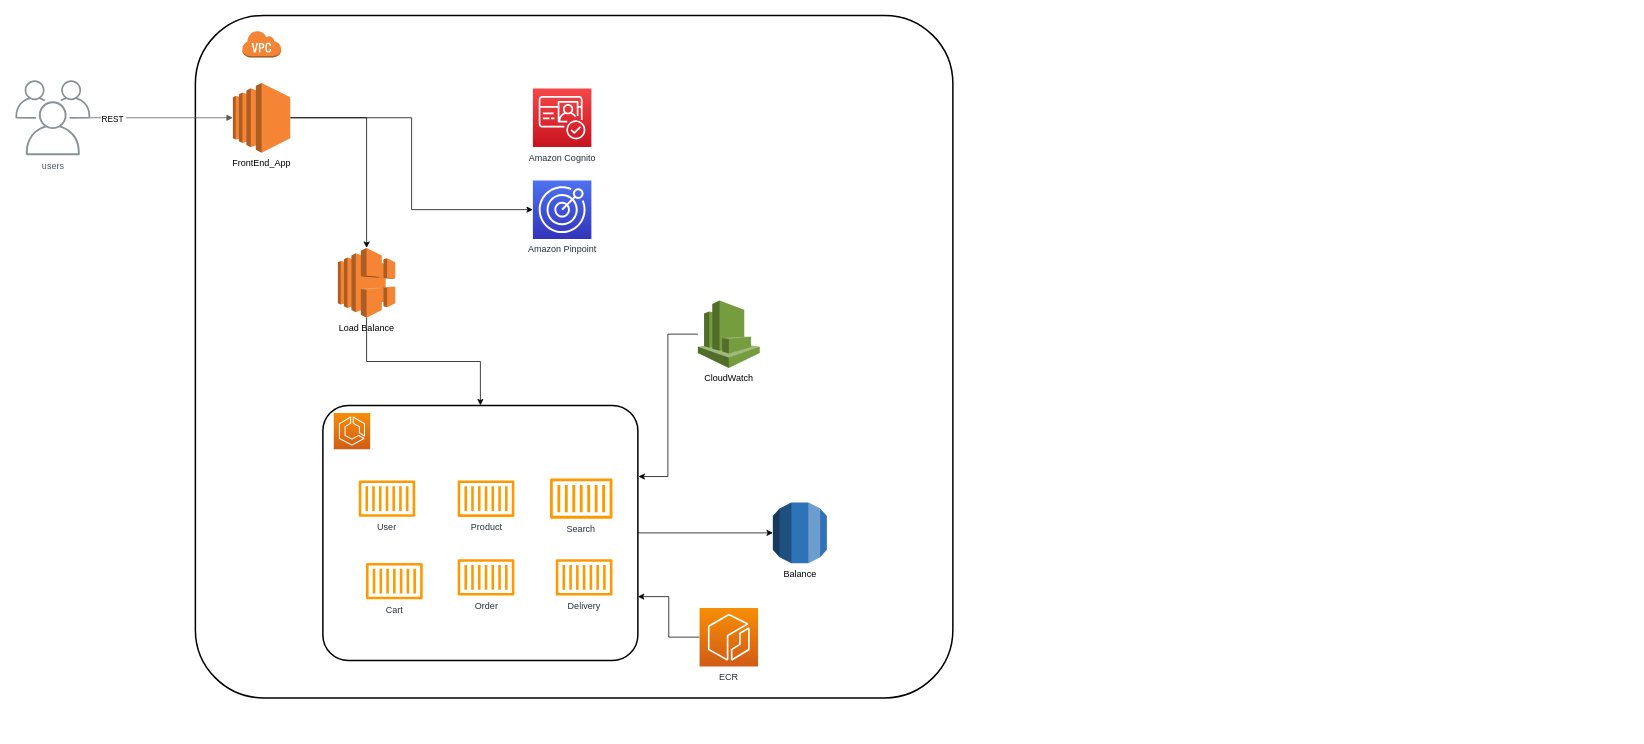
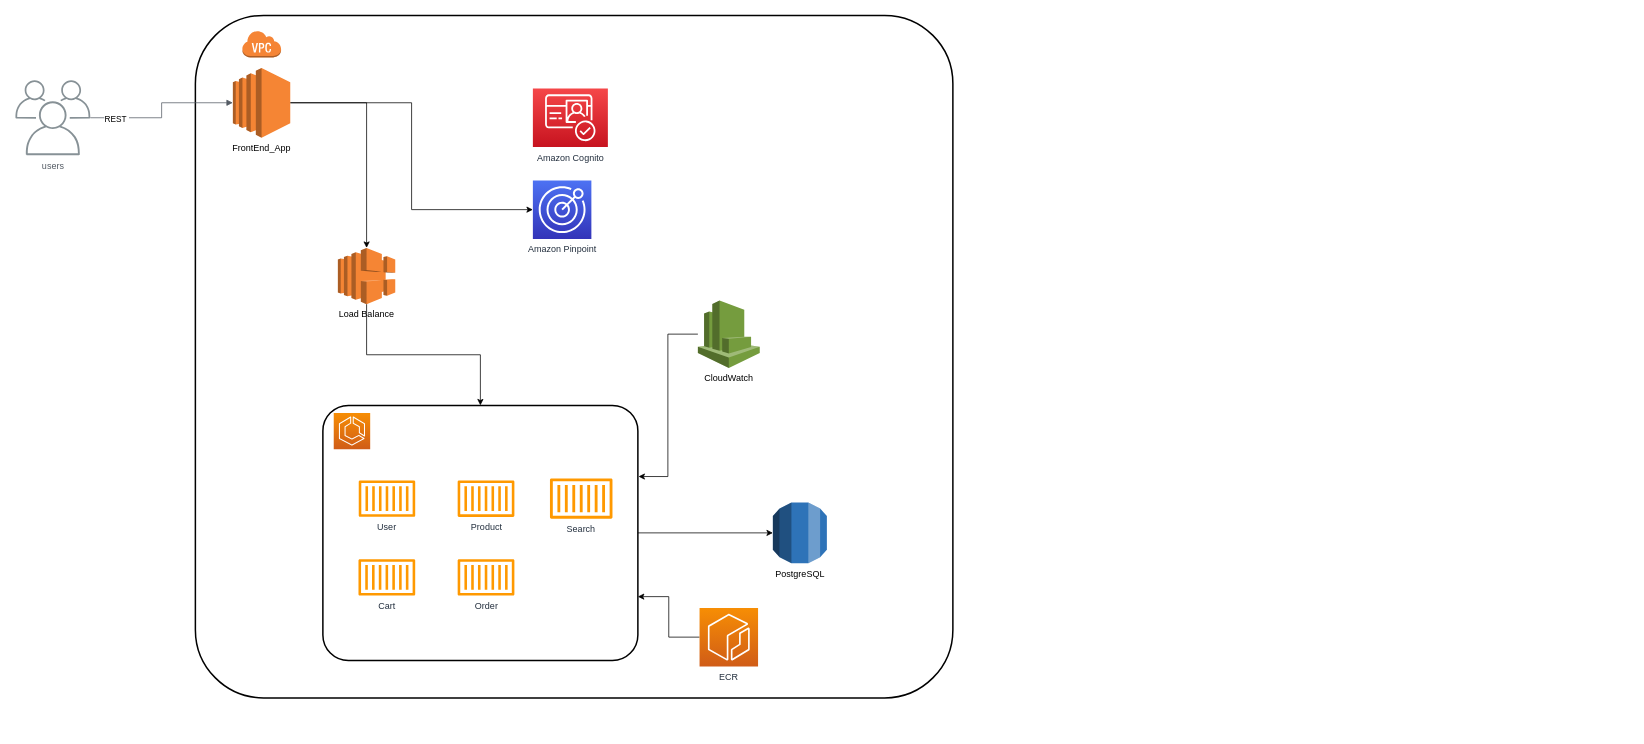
(262, 118) -> (262, 103)
(562, 118) -> (570, 118)
(367, 283) -> (367, 276)
(800, 574) -> (800, 574)
(584, 577) -> none
(394, 581) -> (387, 577)
